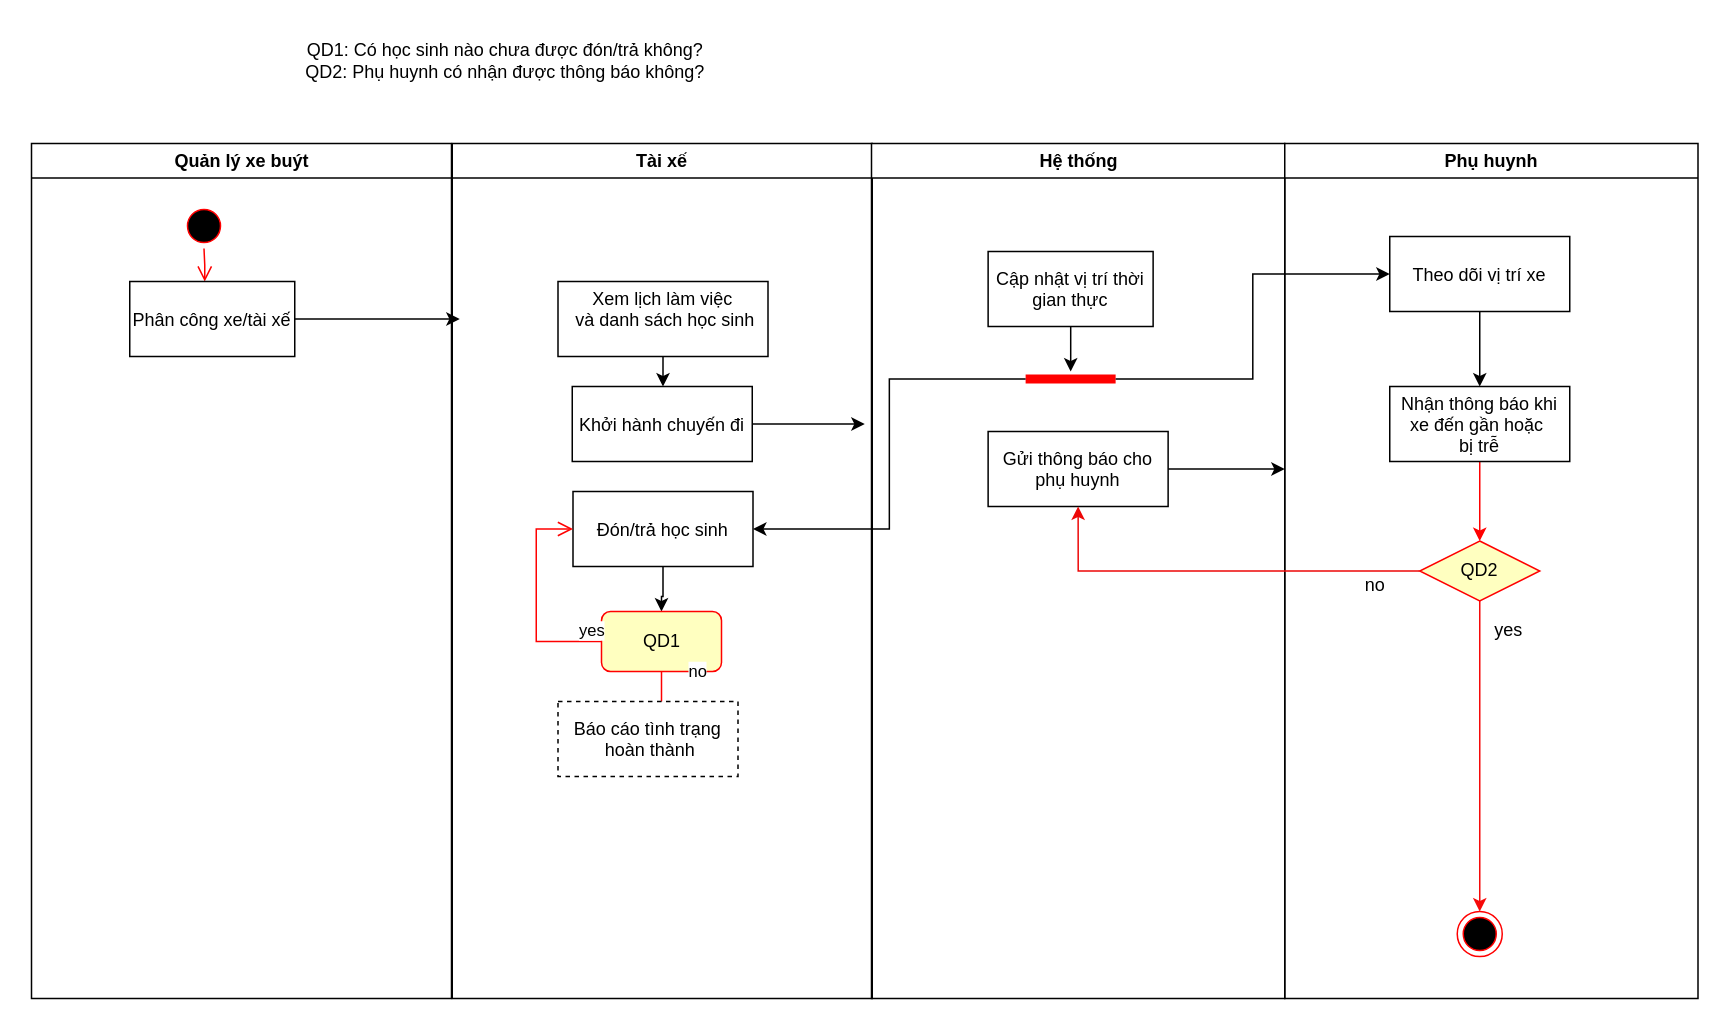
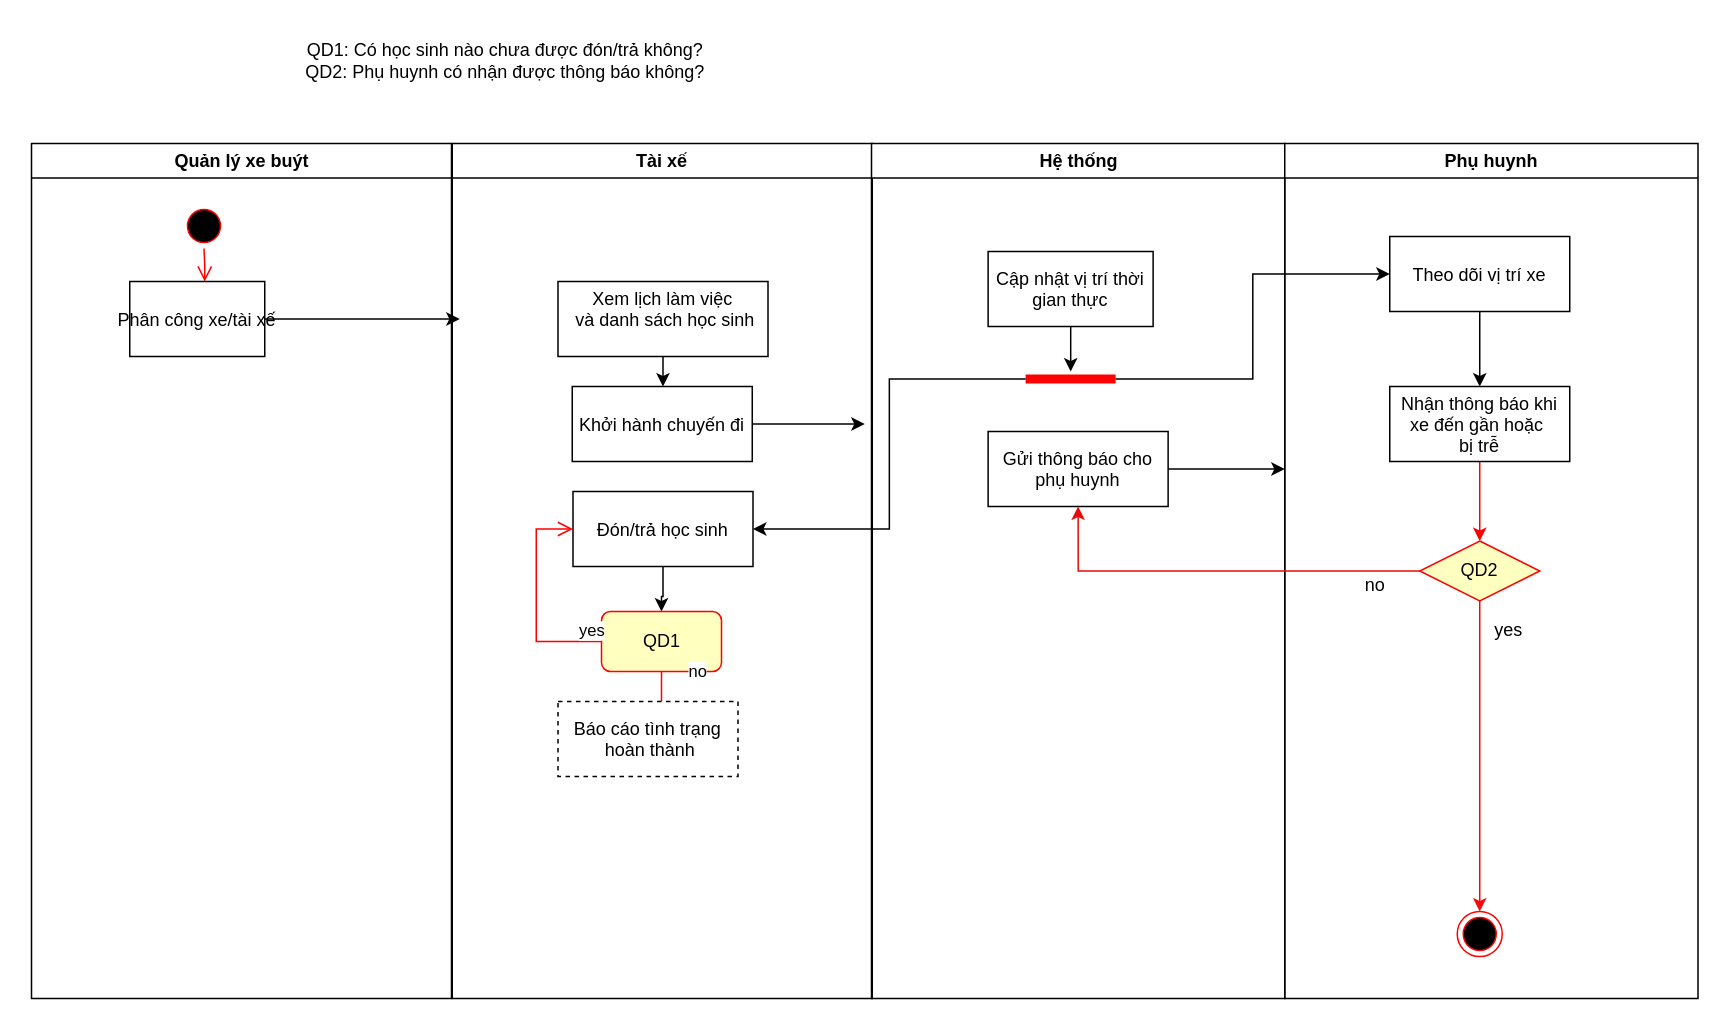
(212, 319) -> (197, 319)
